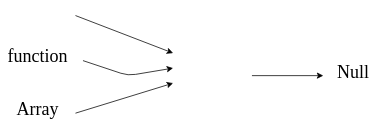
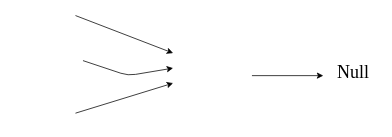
(38, 57) -> none
(38, 109) -> none
